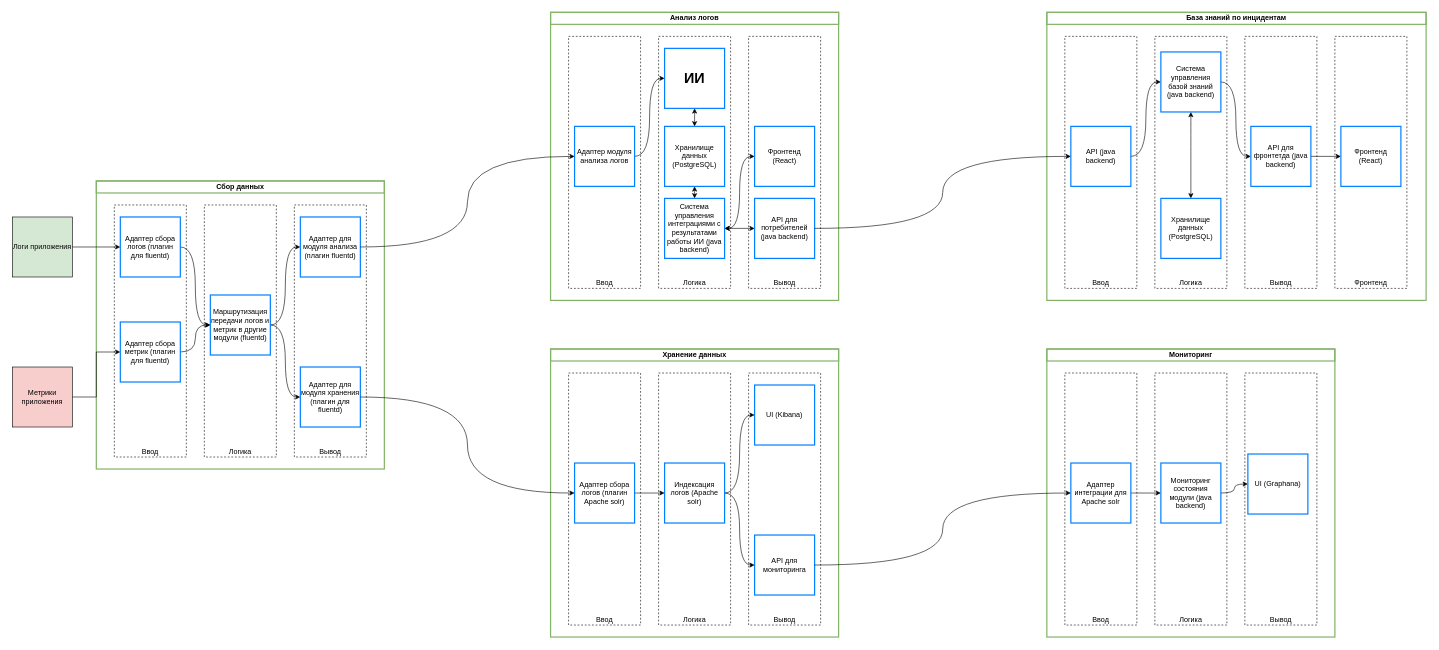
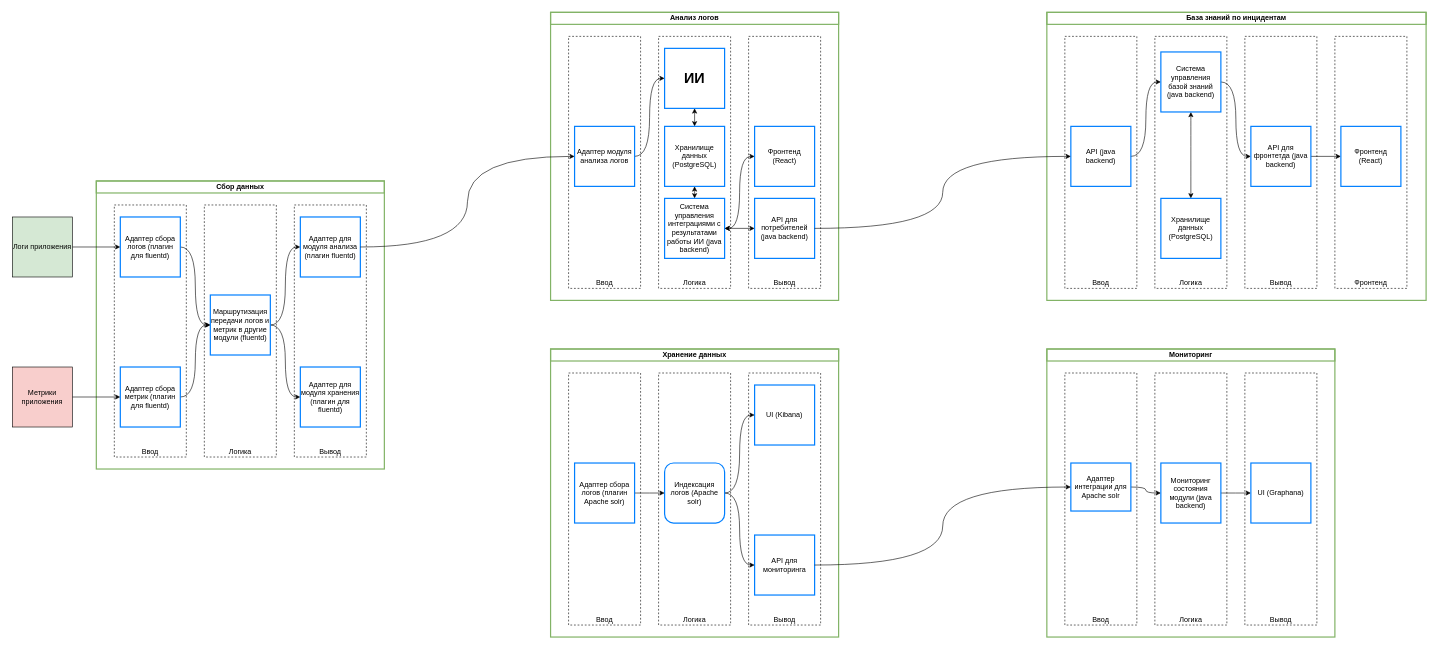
(150, 352) -> (150, 397)
(467, 443) -> none
(1278, 484) -> (1281, 493)
(695, 493) -> (695, 493)
(1101, 493) -> (1101, 487)
